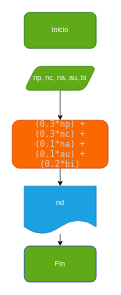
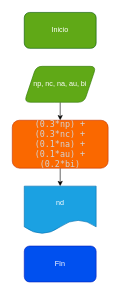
(60, 78) -> (60, 84)
(60, 240) -> none
(60, 264) -> (60, 264)
